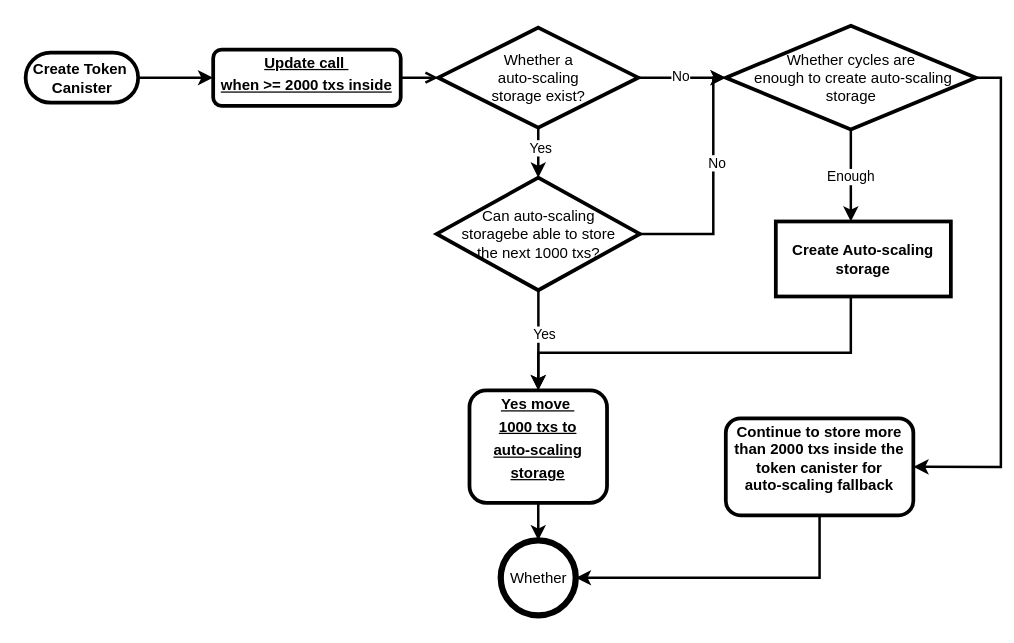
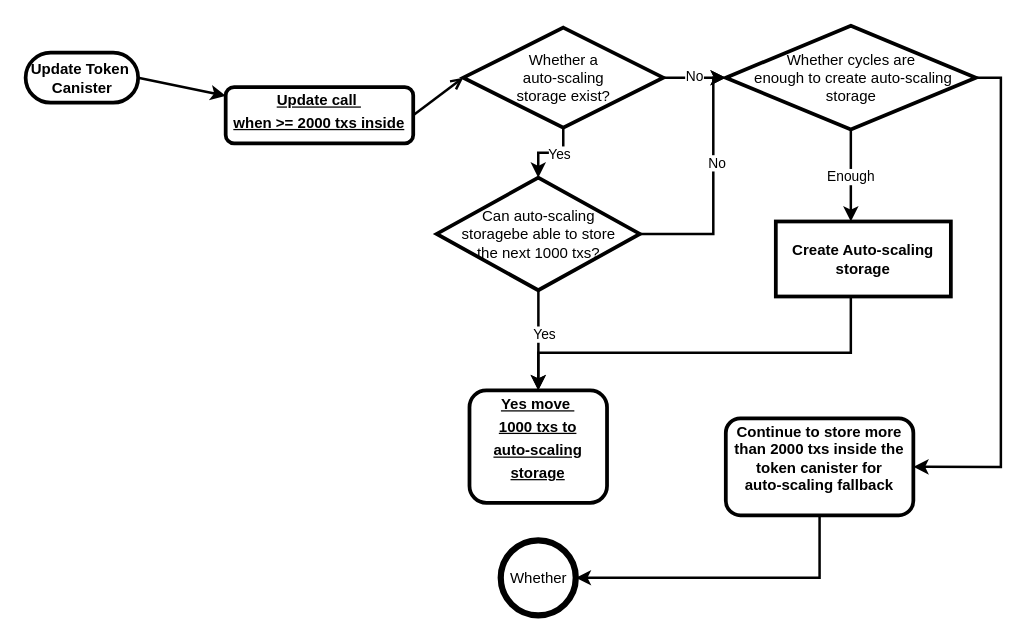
(83, 78) -> (83, 78)
(307, 78) -> (319, 115)
(538, 78) -> (563, 78)
(538, 526) -> none
